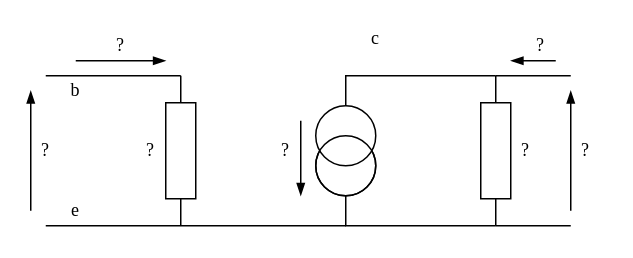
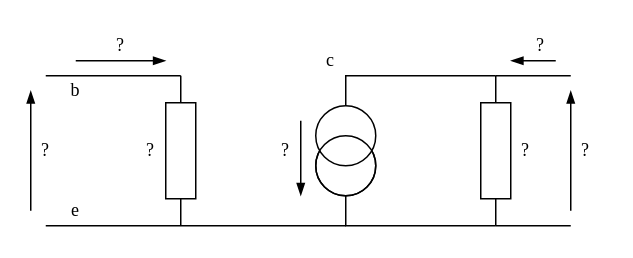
(376, 38) -> (331, 61)
